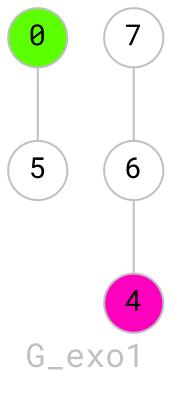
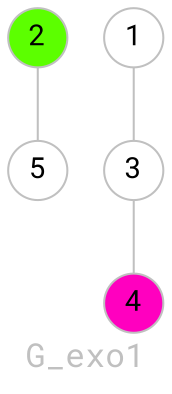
(38, 38) -> (38, 38)
(134, 38) -> (134, 38)
(134, 170) -> (134, 170)
